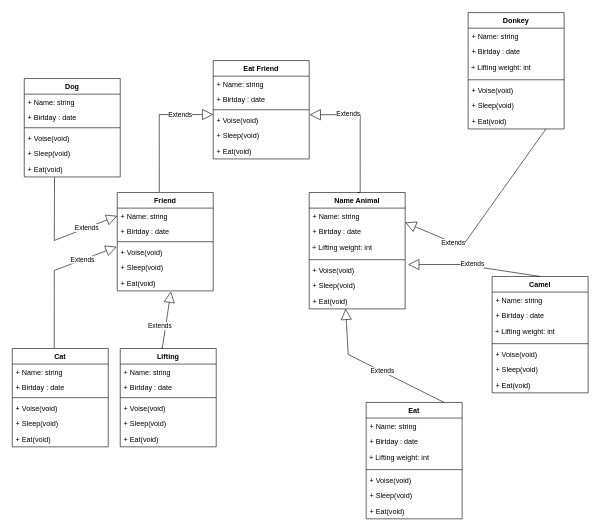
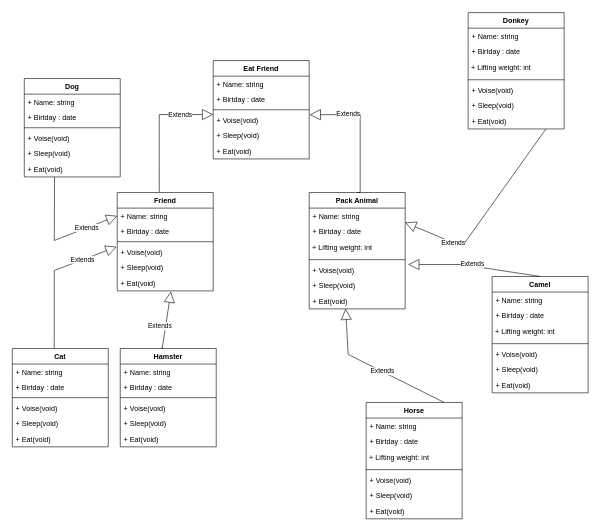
(357, 200) -> (357, 200)
(168, 356) -> (168, 356)
(414, 410) -> (414, 410)
